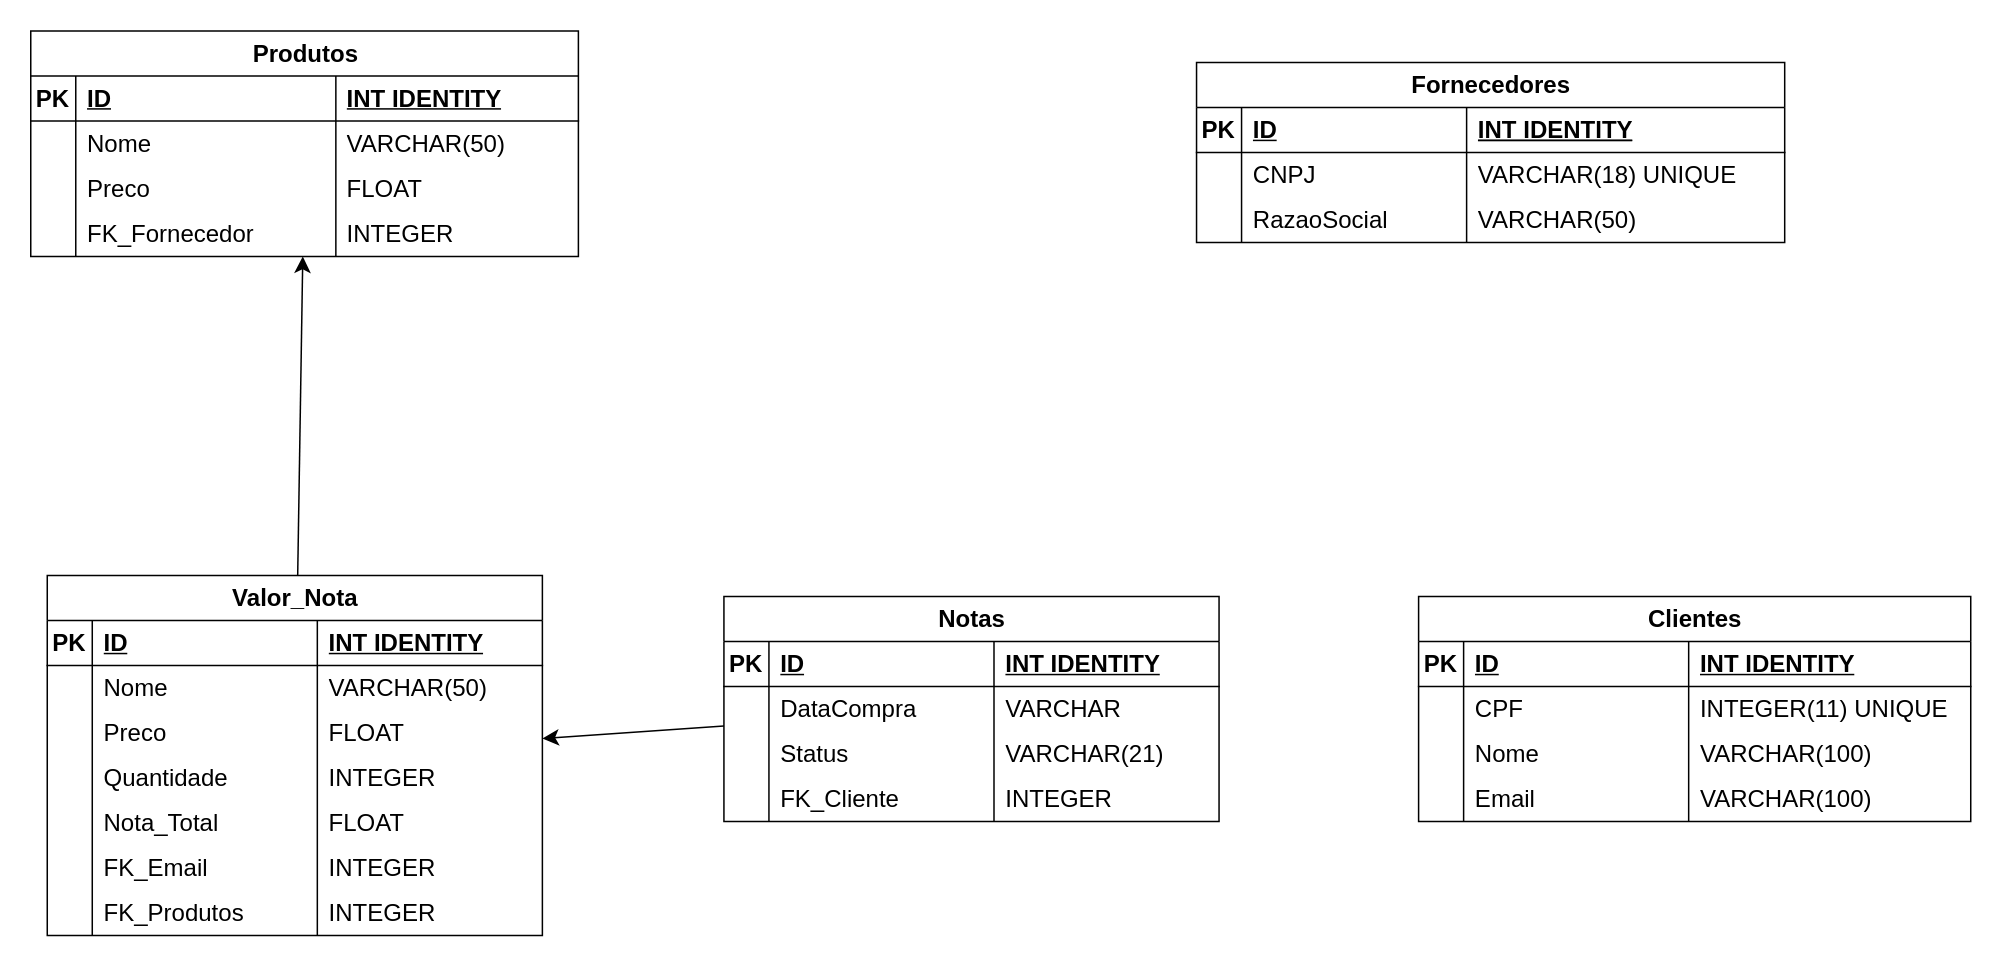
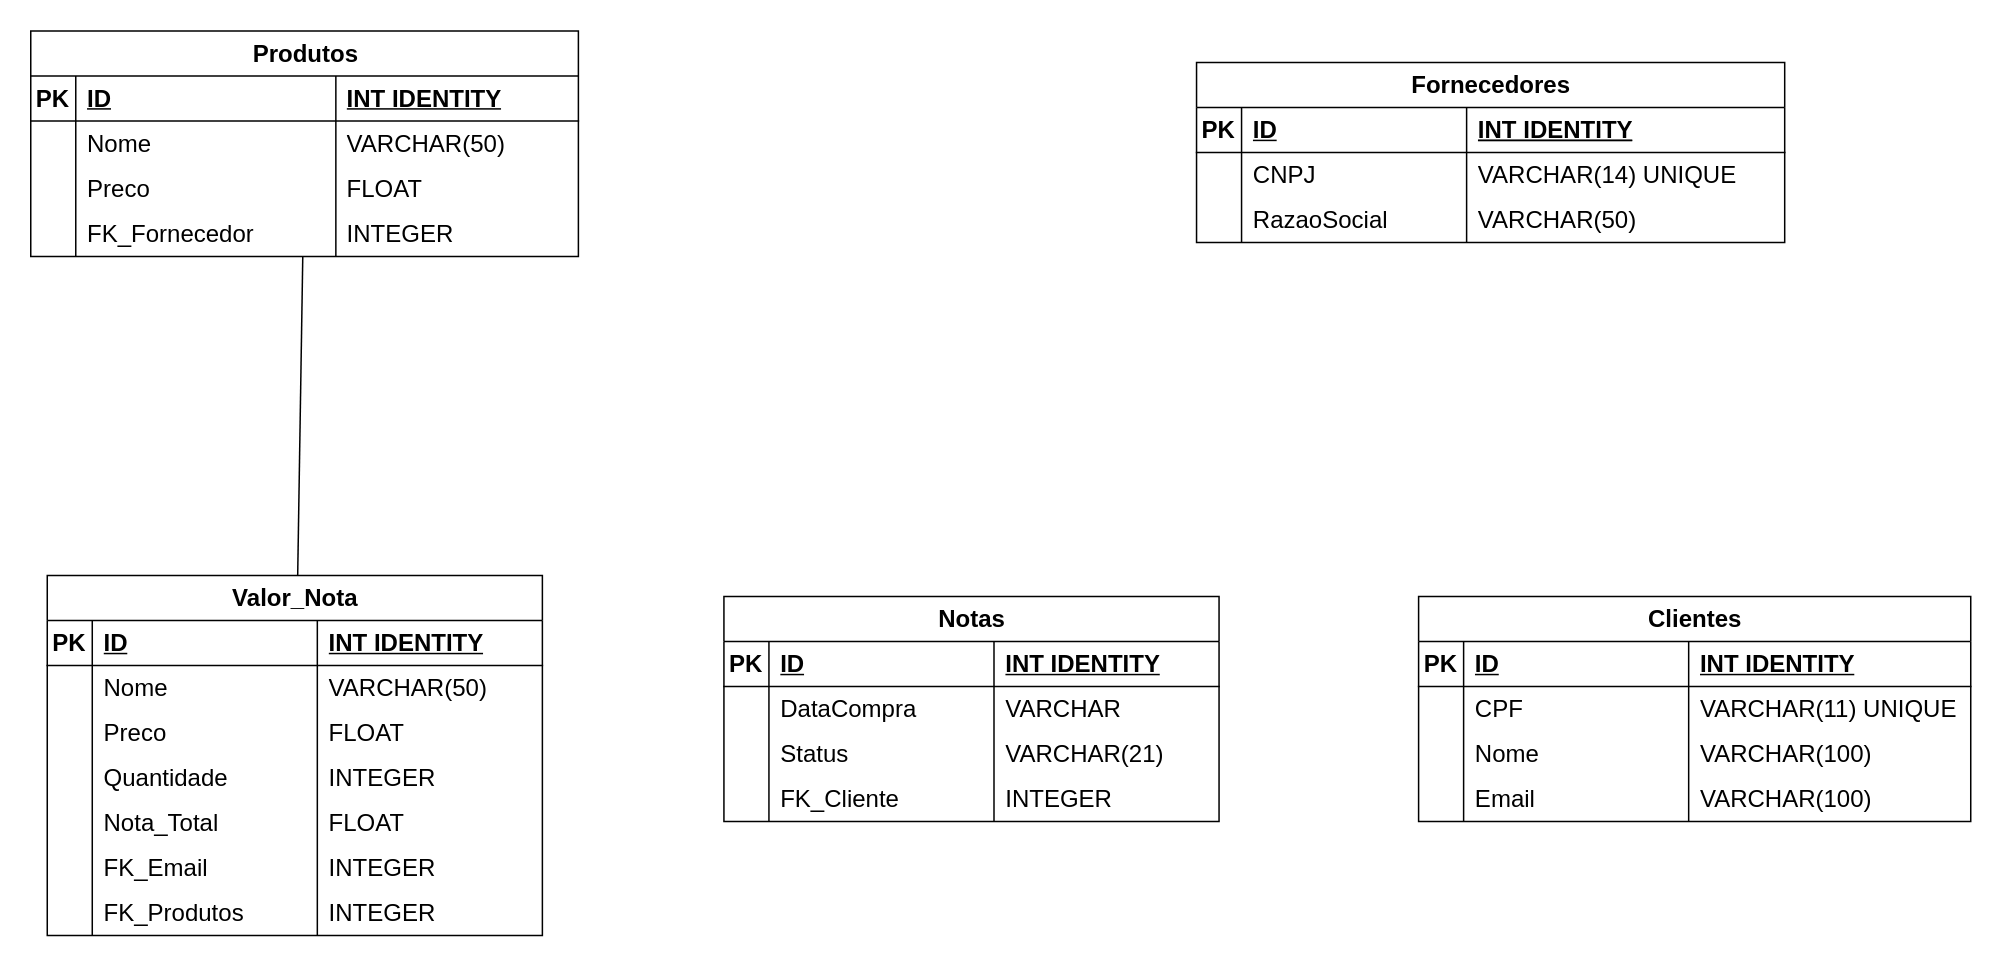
(1596, 175) -> (1596, 175)
(302, 270) -> (303, 265)
(1818, 709) -> (1818, 709)
(638, 732) -> none
